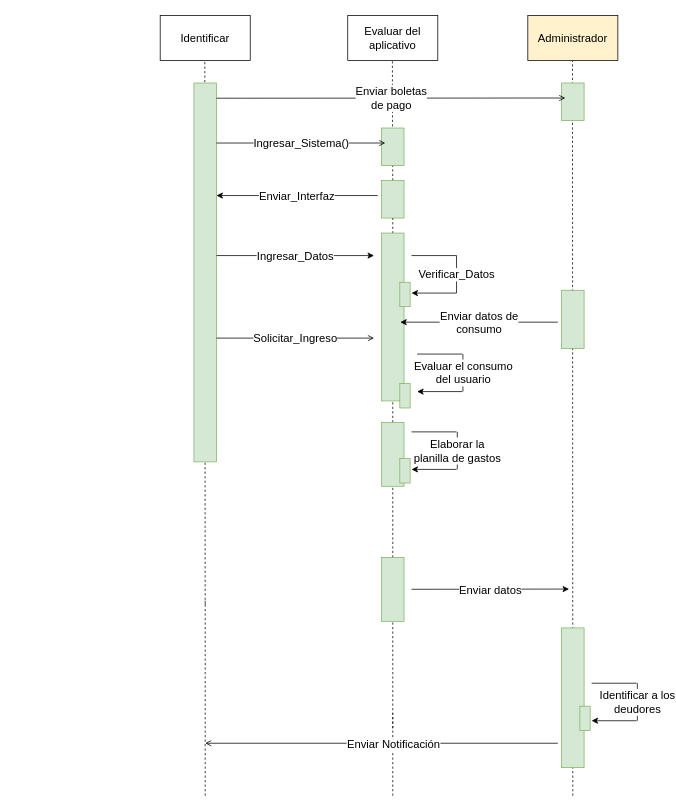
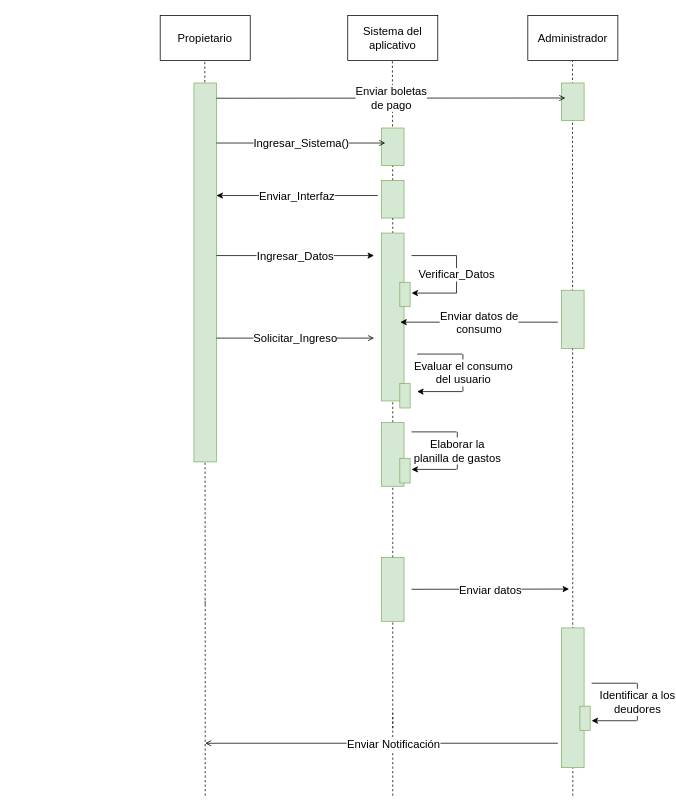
(205, 38) -> (205, 38)
(393, 38) -> (393, 38)
(573, 38) -> (573, 38)
